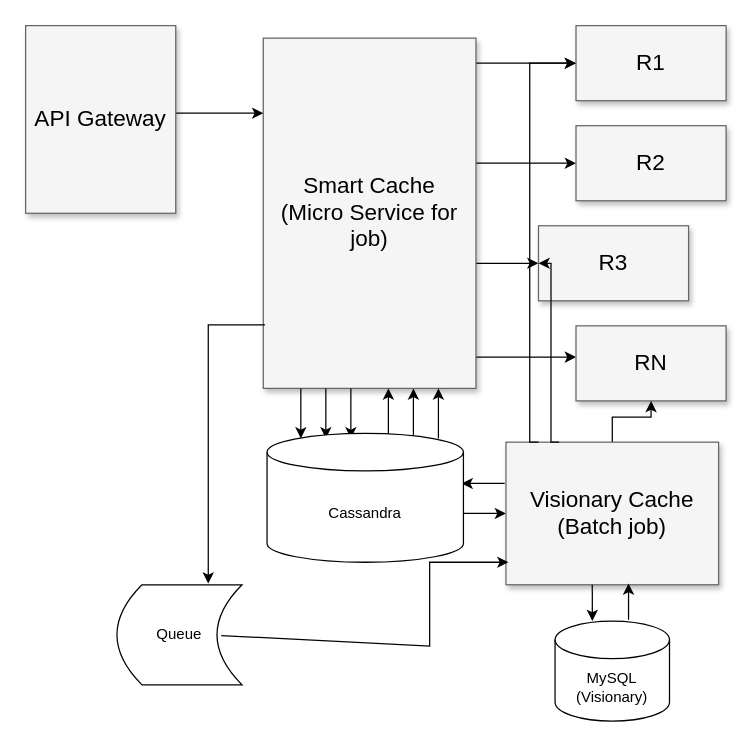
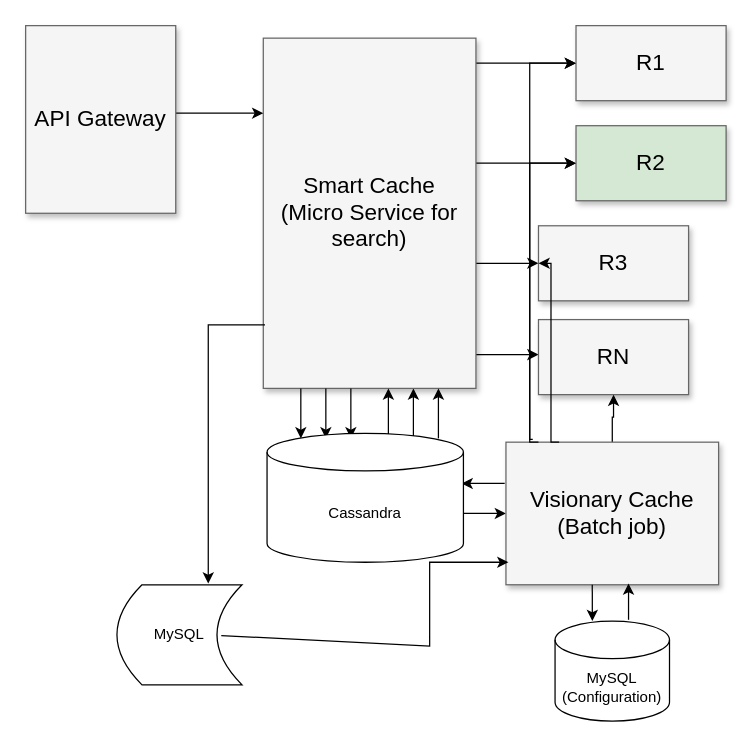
none -> (568, 163)
(651, 163) -> (651, 163)
(369, 213) -> (369, 213)
(651, 363) -> (613, 357)
(179, 634) -> (179, 634)
(612, 687) -> (612, 687)
